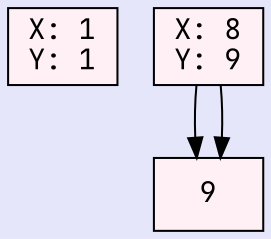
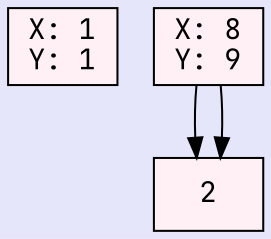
(209, 194) -> (209, 194)
